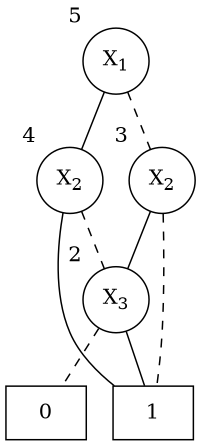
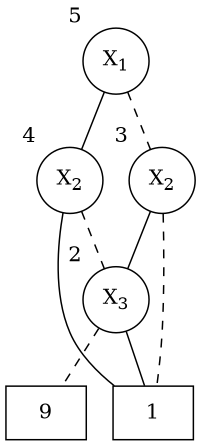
(46, 413) -> (46, 413)
